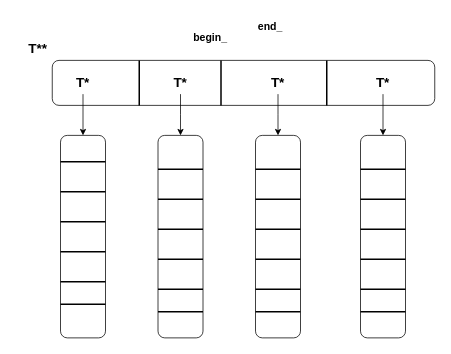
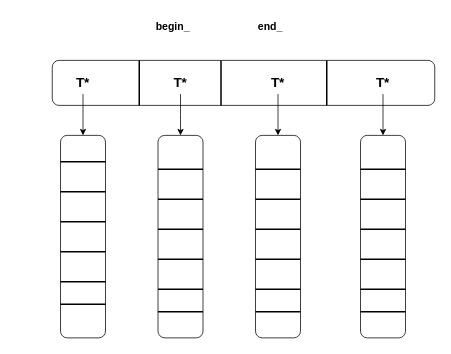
(210, 38) -> (173, 27)
(38, 49) -> none
